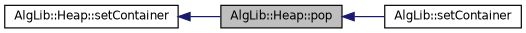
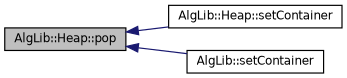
(205, 17) -> (153, 29)
